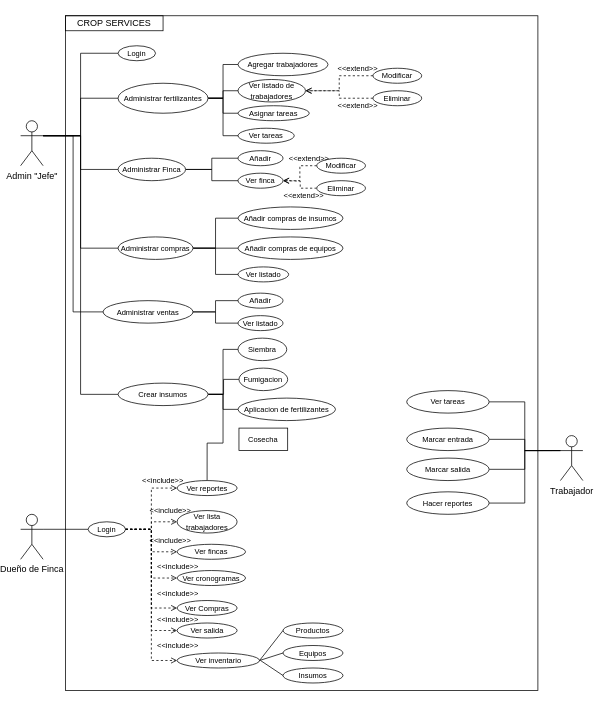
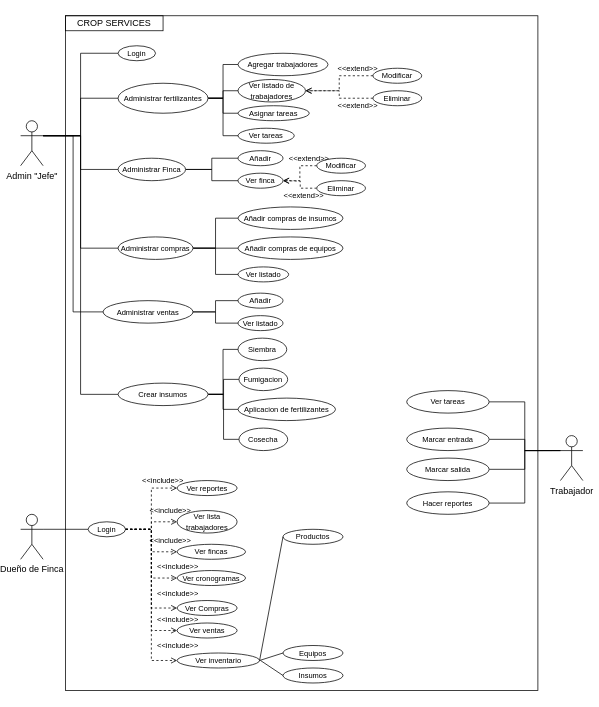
(263, 439) -> (263, 439)
(213, 443) -> (224, 432)
(207, 630) -> (207, 630)
(313, 630) -> (313, 537)
